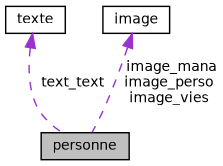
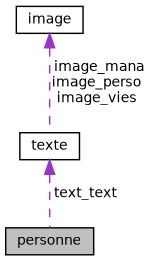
(112, 91) -> (50, 90)
